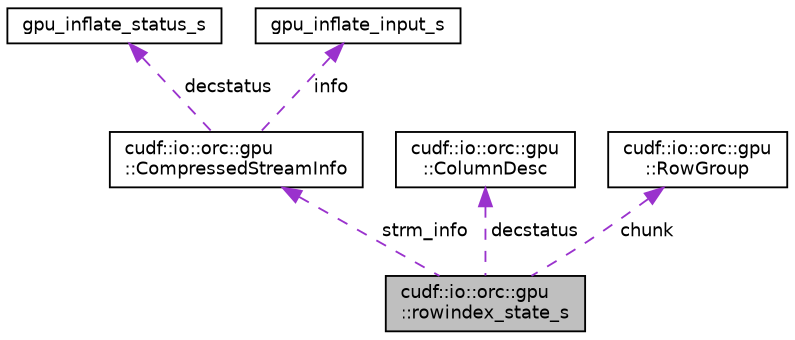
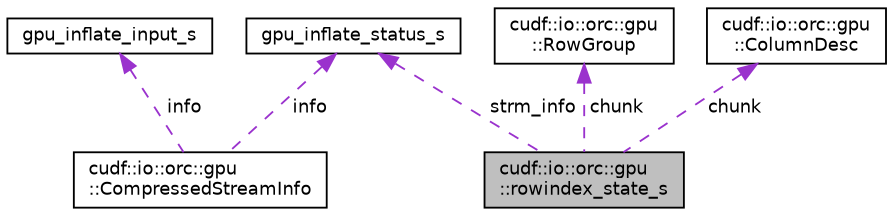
(226, 88) -> (307, 108)
(533, 232) -> (733, 108)
(369, 236) -> (468, 108)
